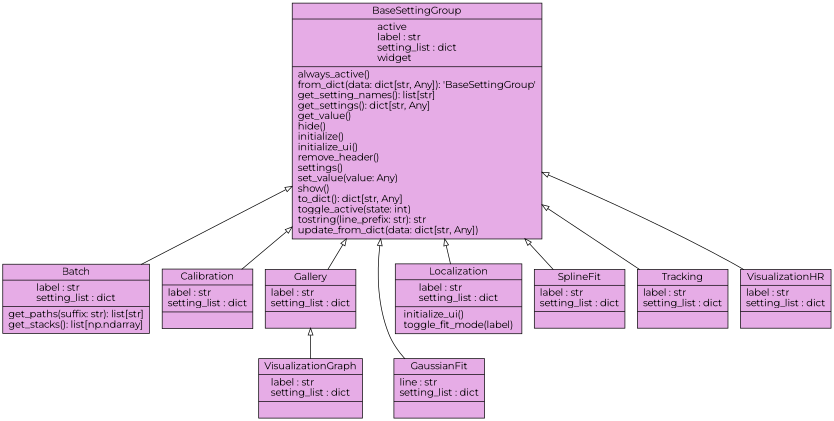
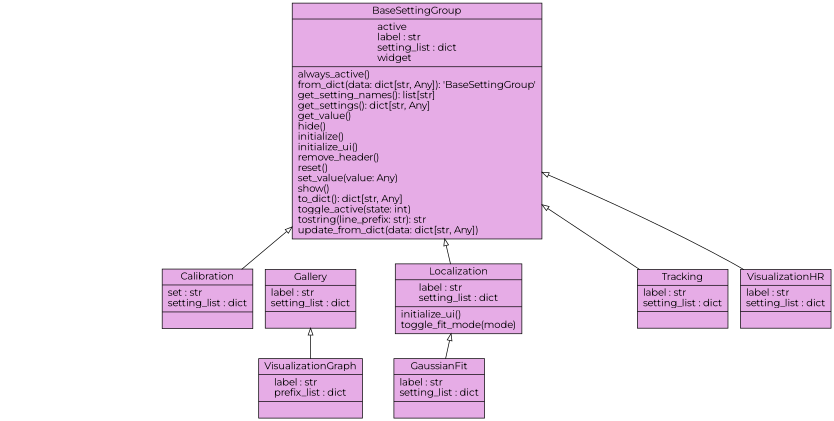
(321, 168) -> (313, 168)
(335, 257) -> none
(190, 293) -> (185, 293)
(76, 299) -> none
(580, 299) -> none
(381, 305) -> (448, 350)
(459, 325) -> (459, 325)
(418, 382) -> (421, 382)
(311, 393) -> (311, 393)
